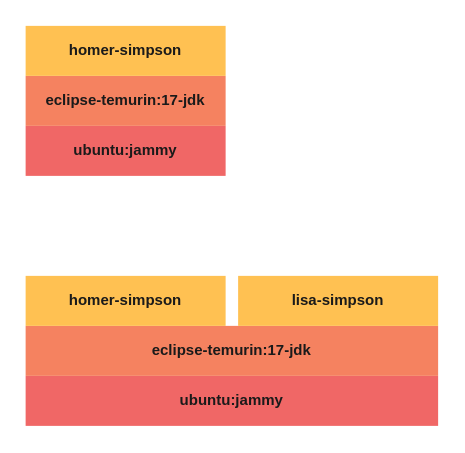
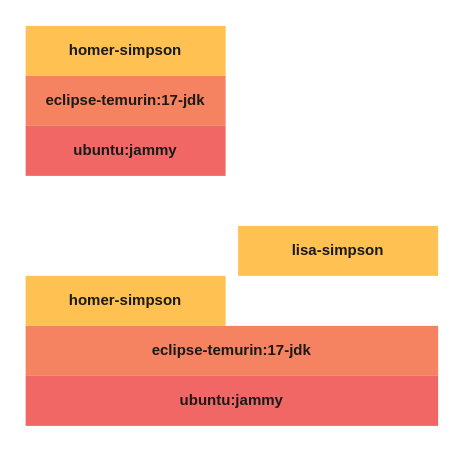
(338, 301) -> (338, 251)
